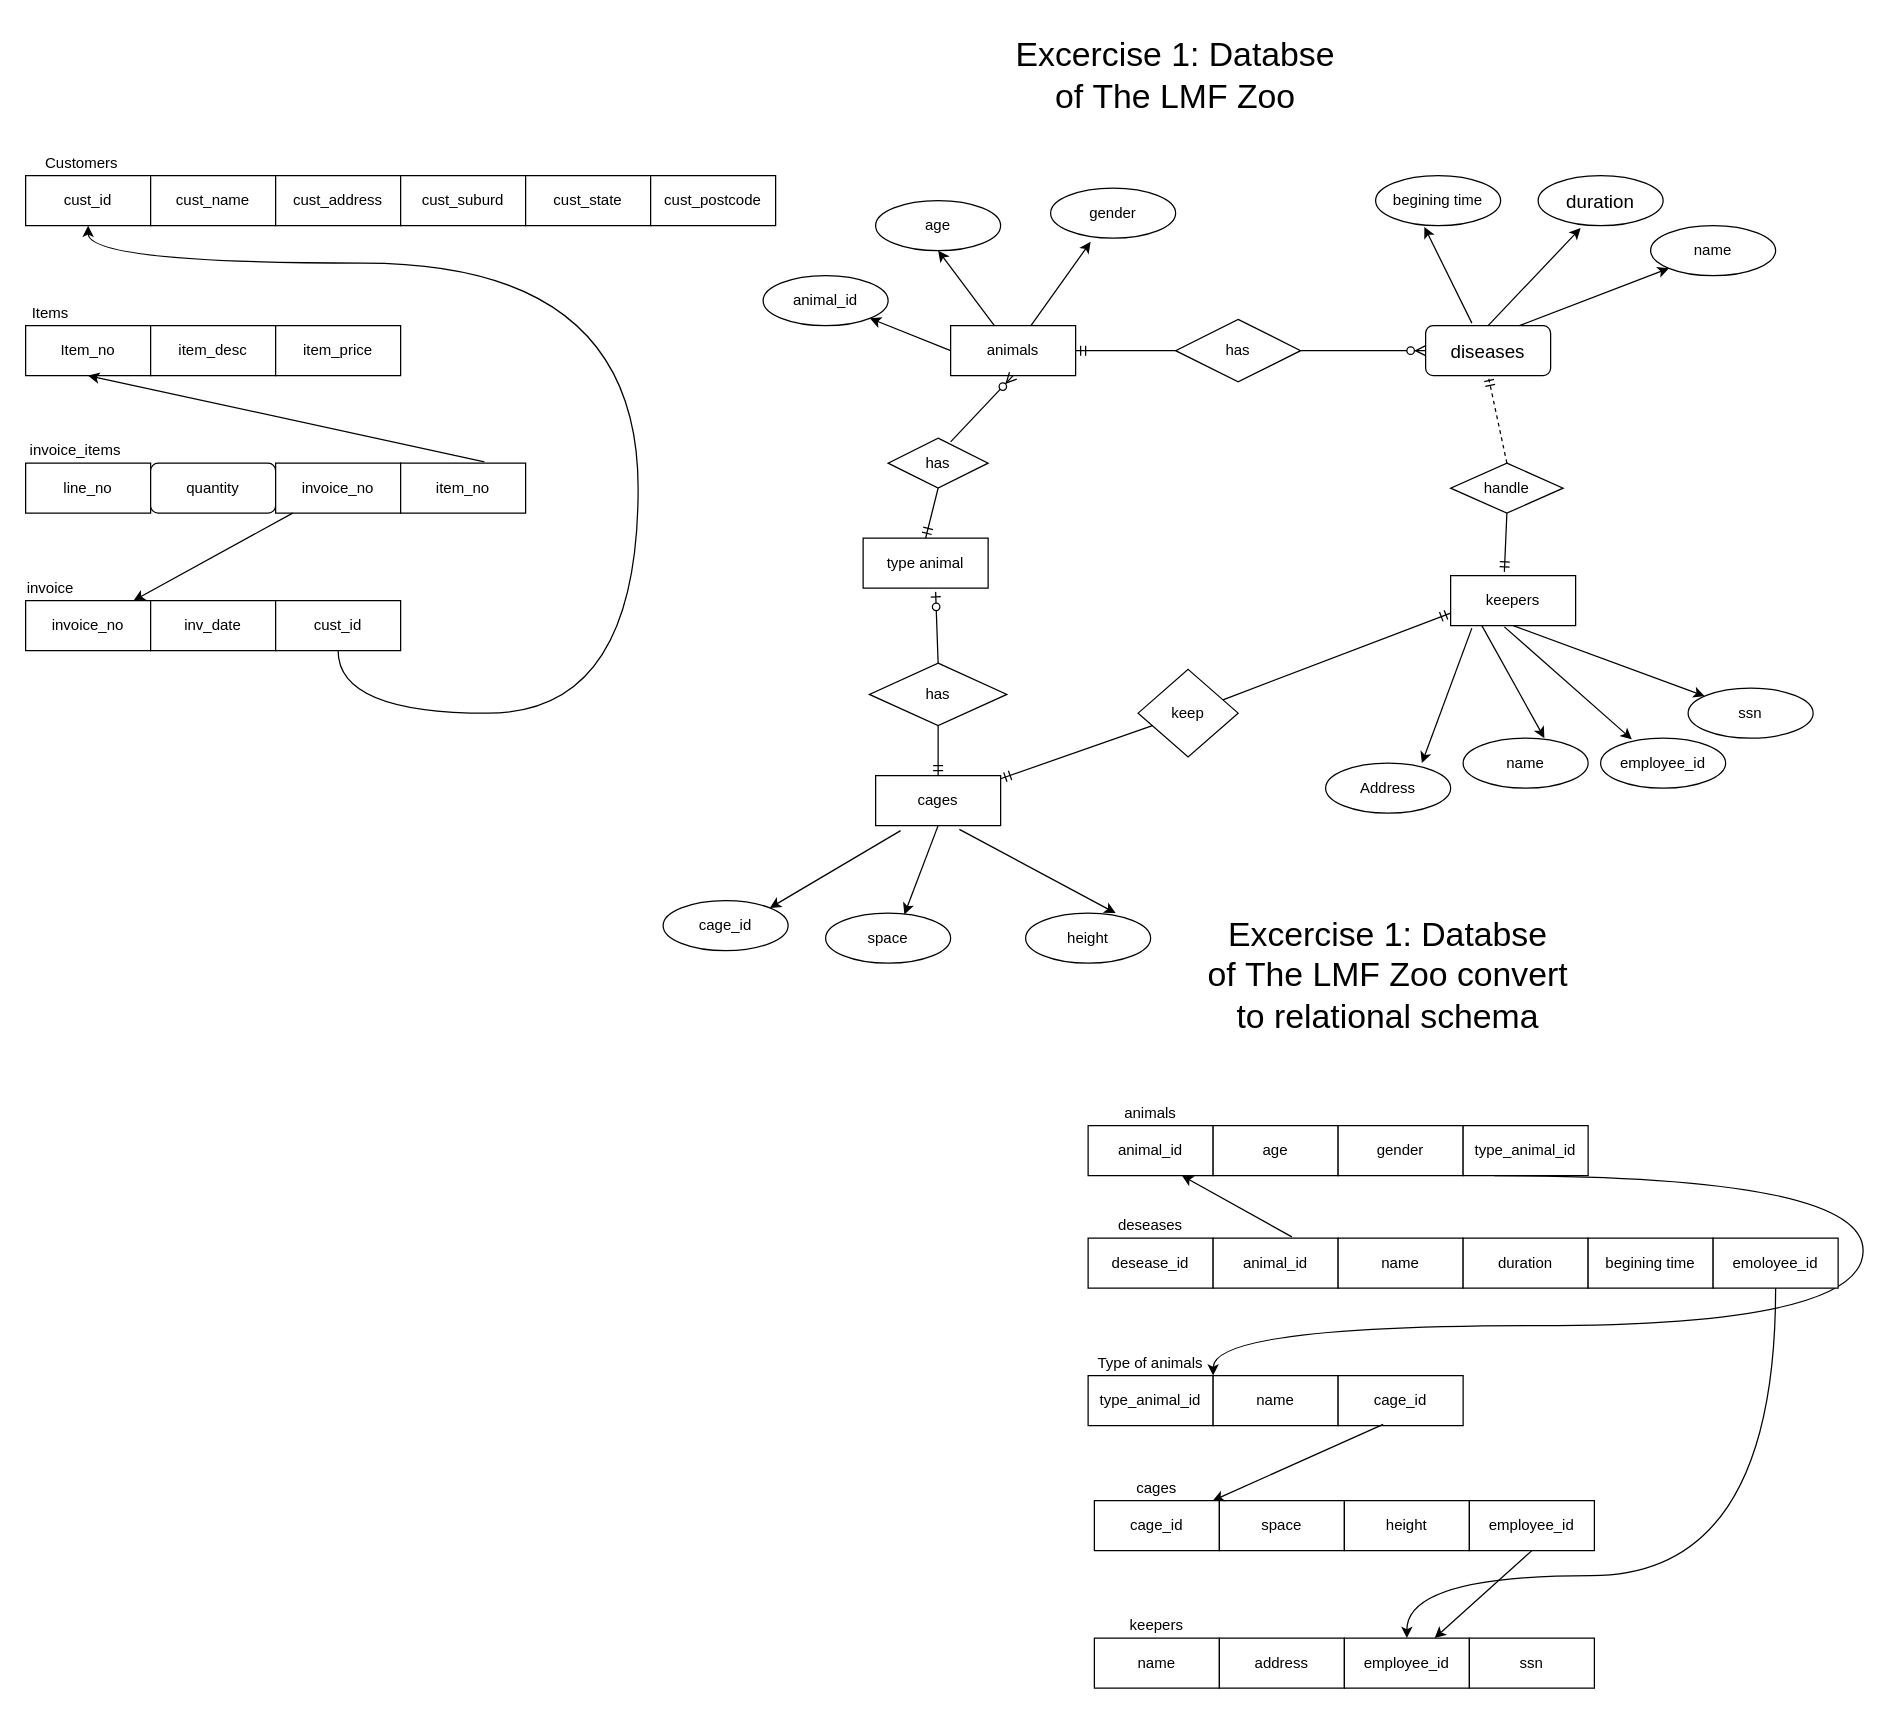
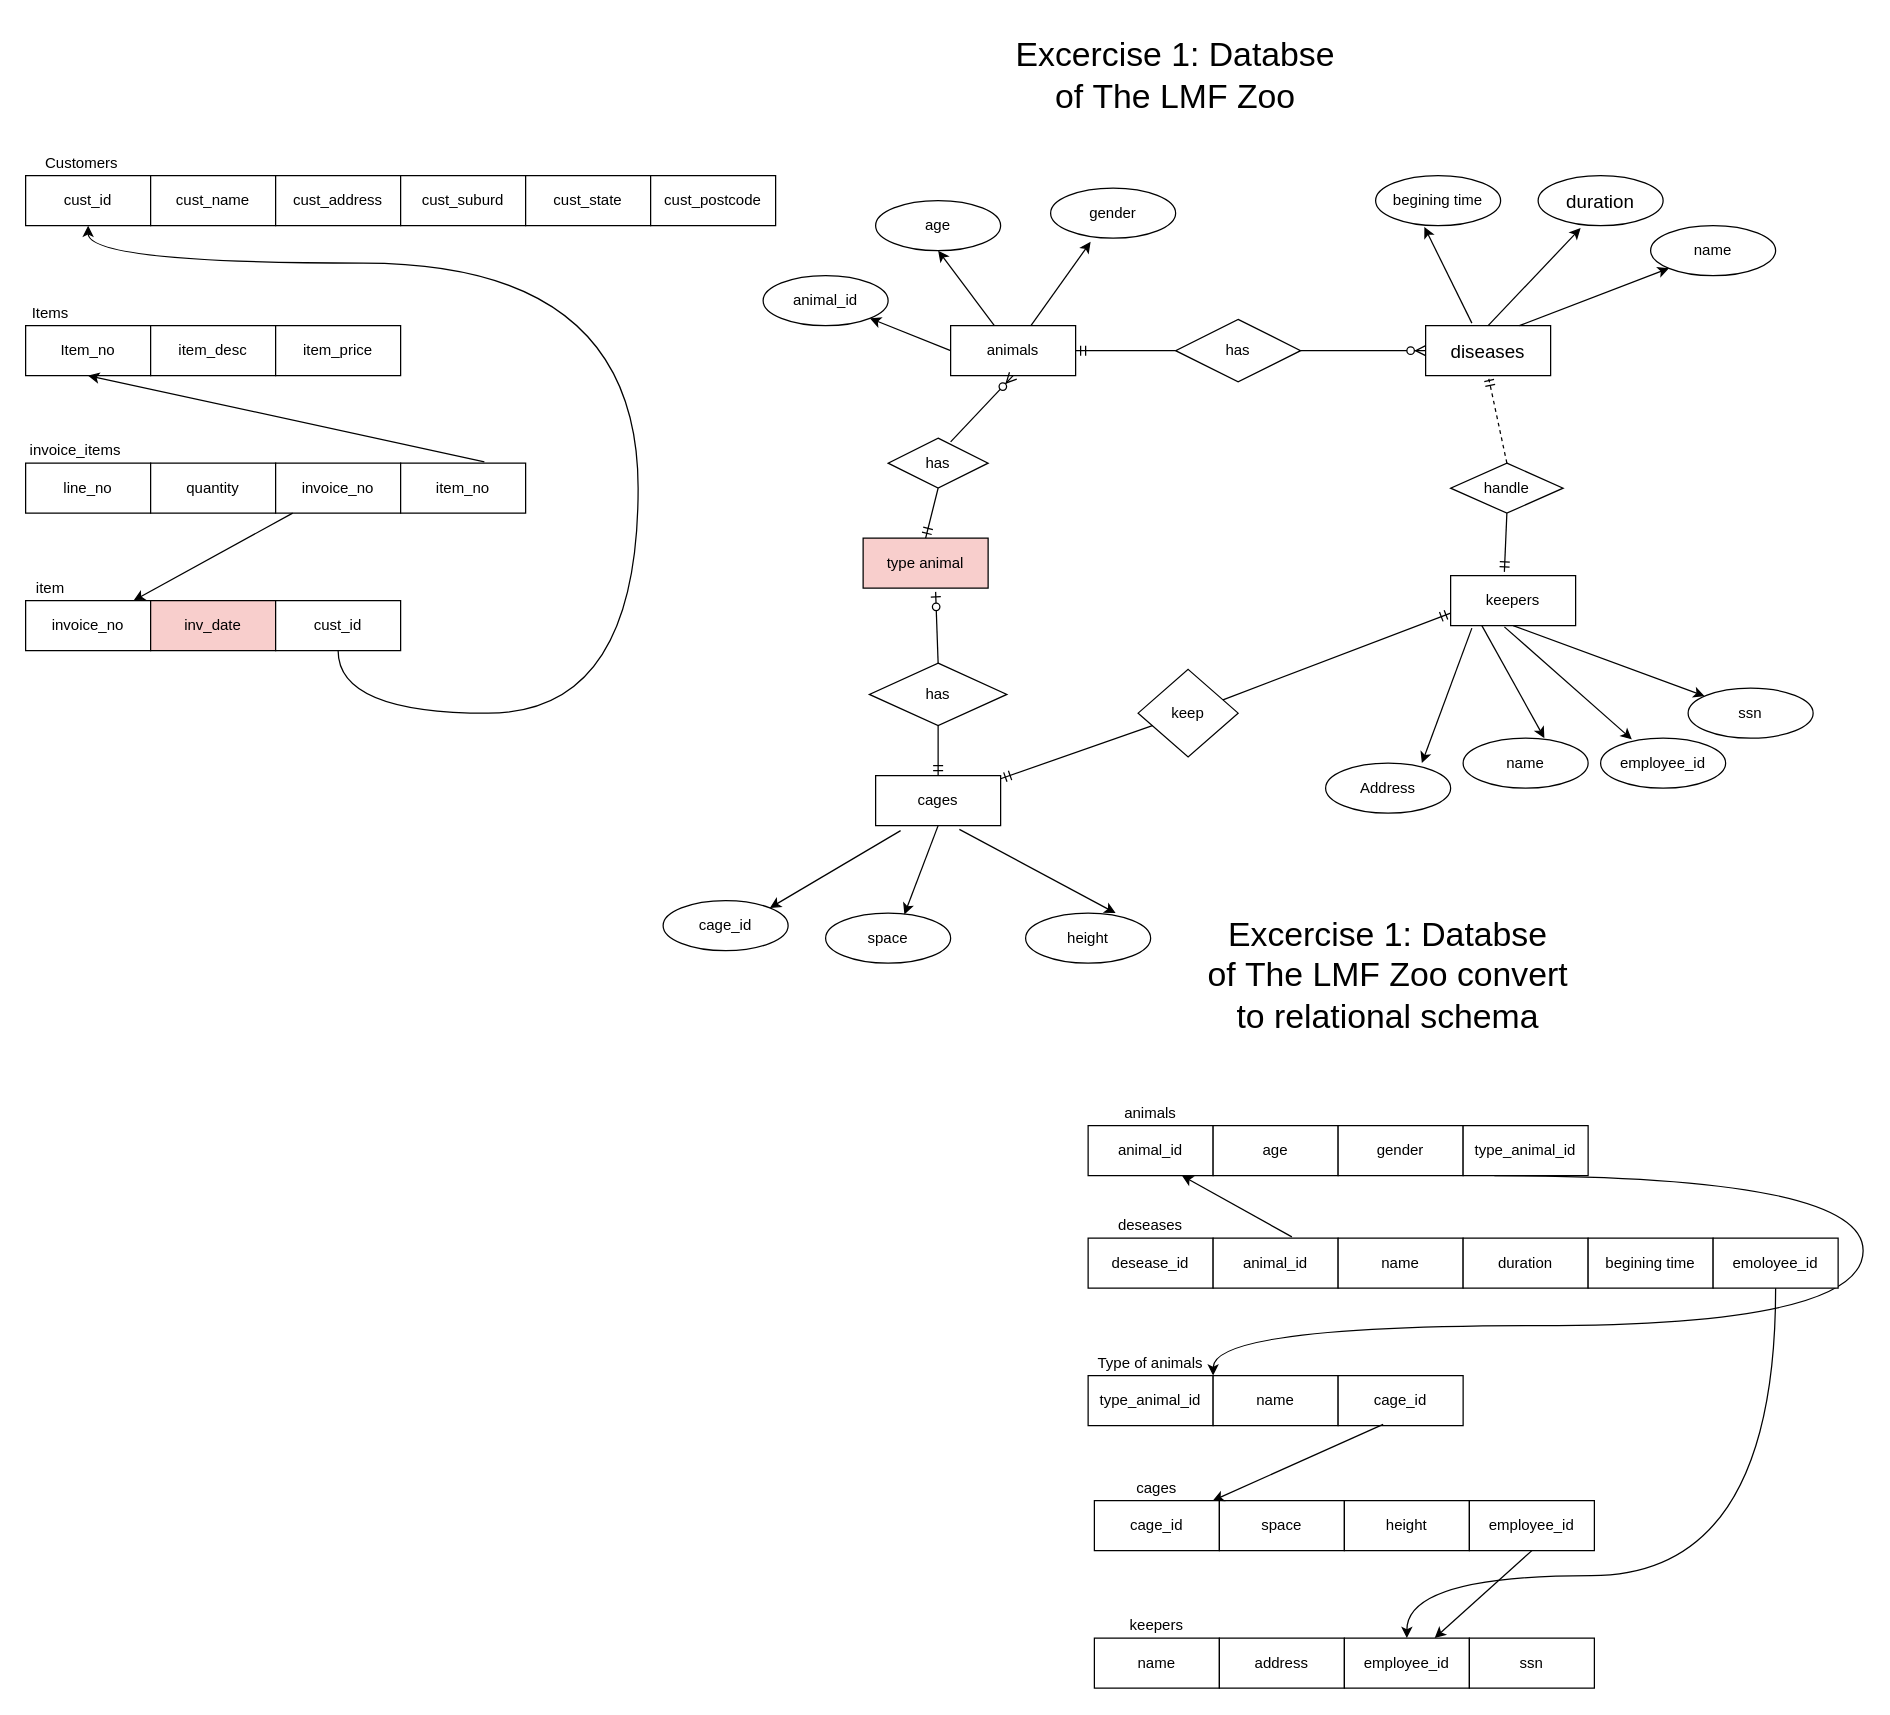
(1488, 351) -> (1488, 351)
(213, 488) -> (213, 488)
(926, 563) -> (926, 563)
(51, 588) -> (51, 588)
(213, 626) -> (213, 626)
